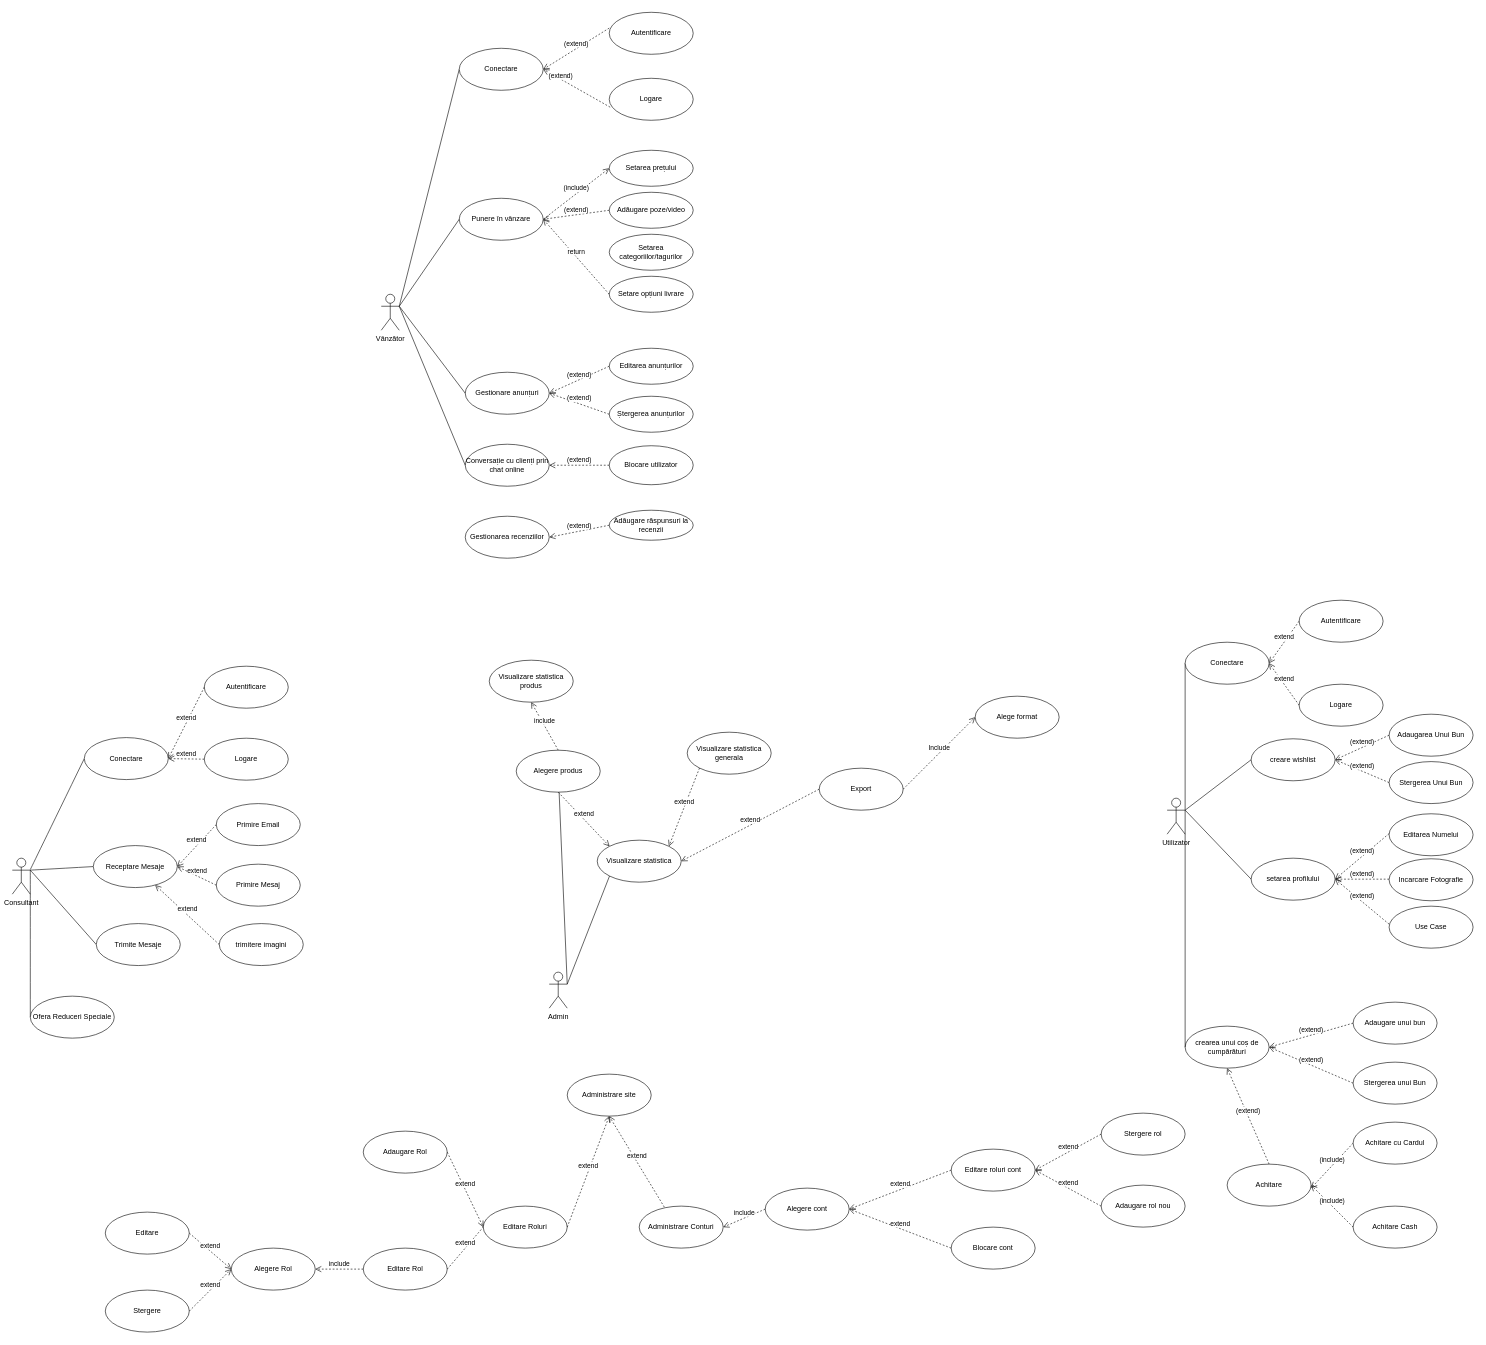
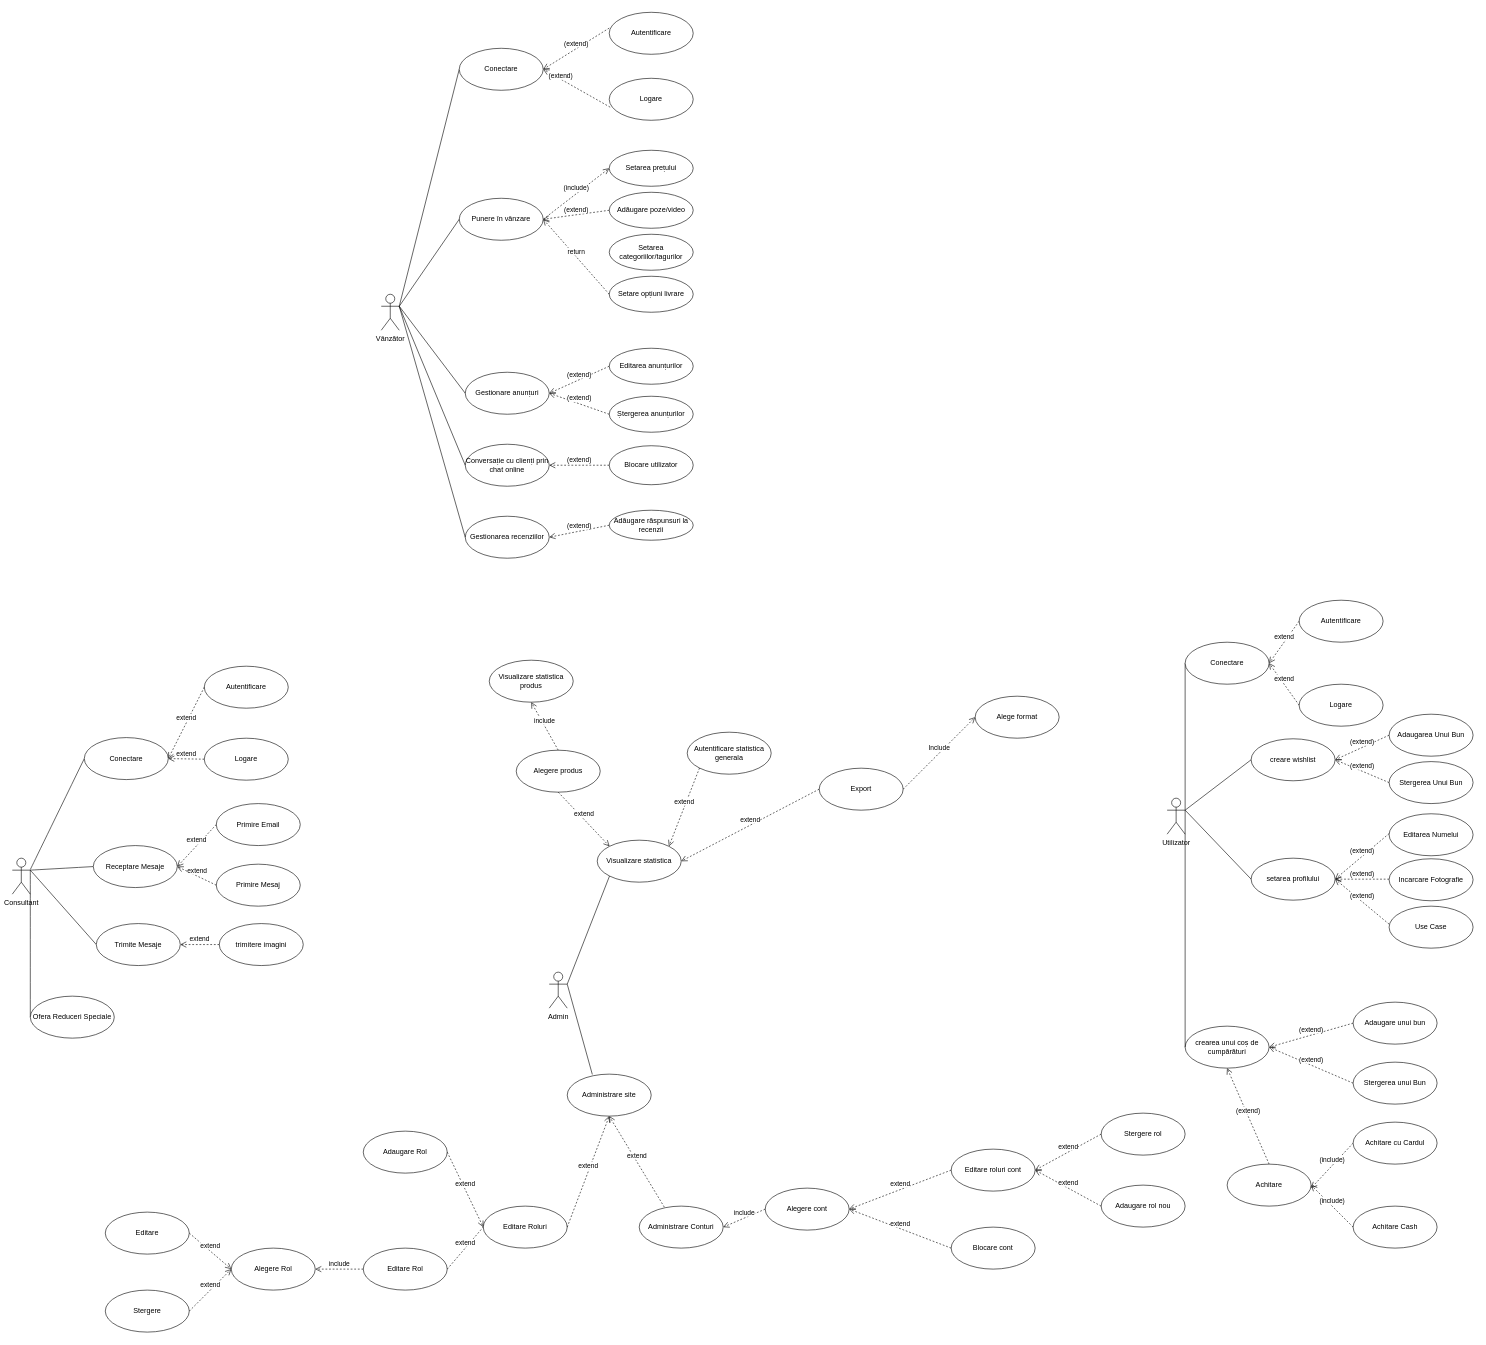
none -> (434, 428)
(729, 753) -> (729, 753)
(563, 888) -> (580, 1030)
(205, 931) -> (201, 945)
